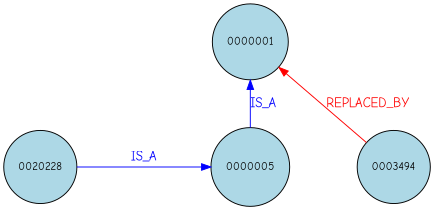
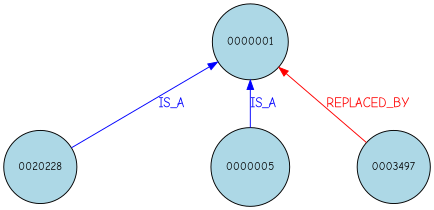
(139, 167) -> (140, 107)
(394, 167) -> (394, 167)
